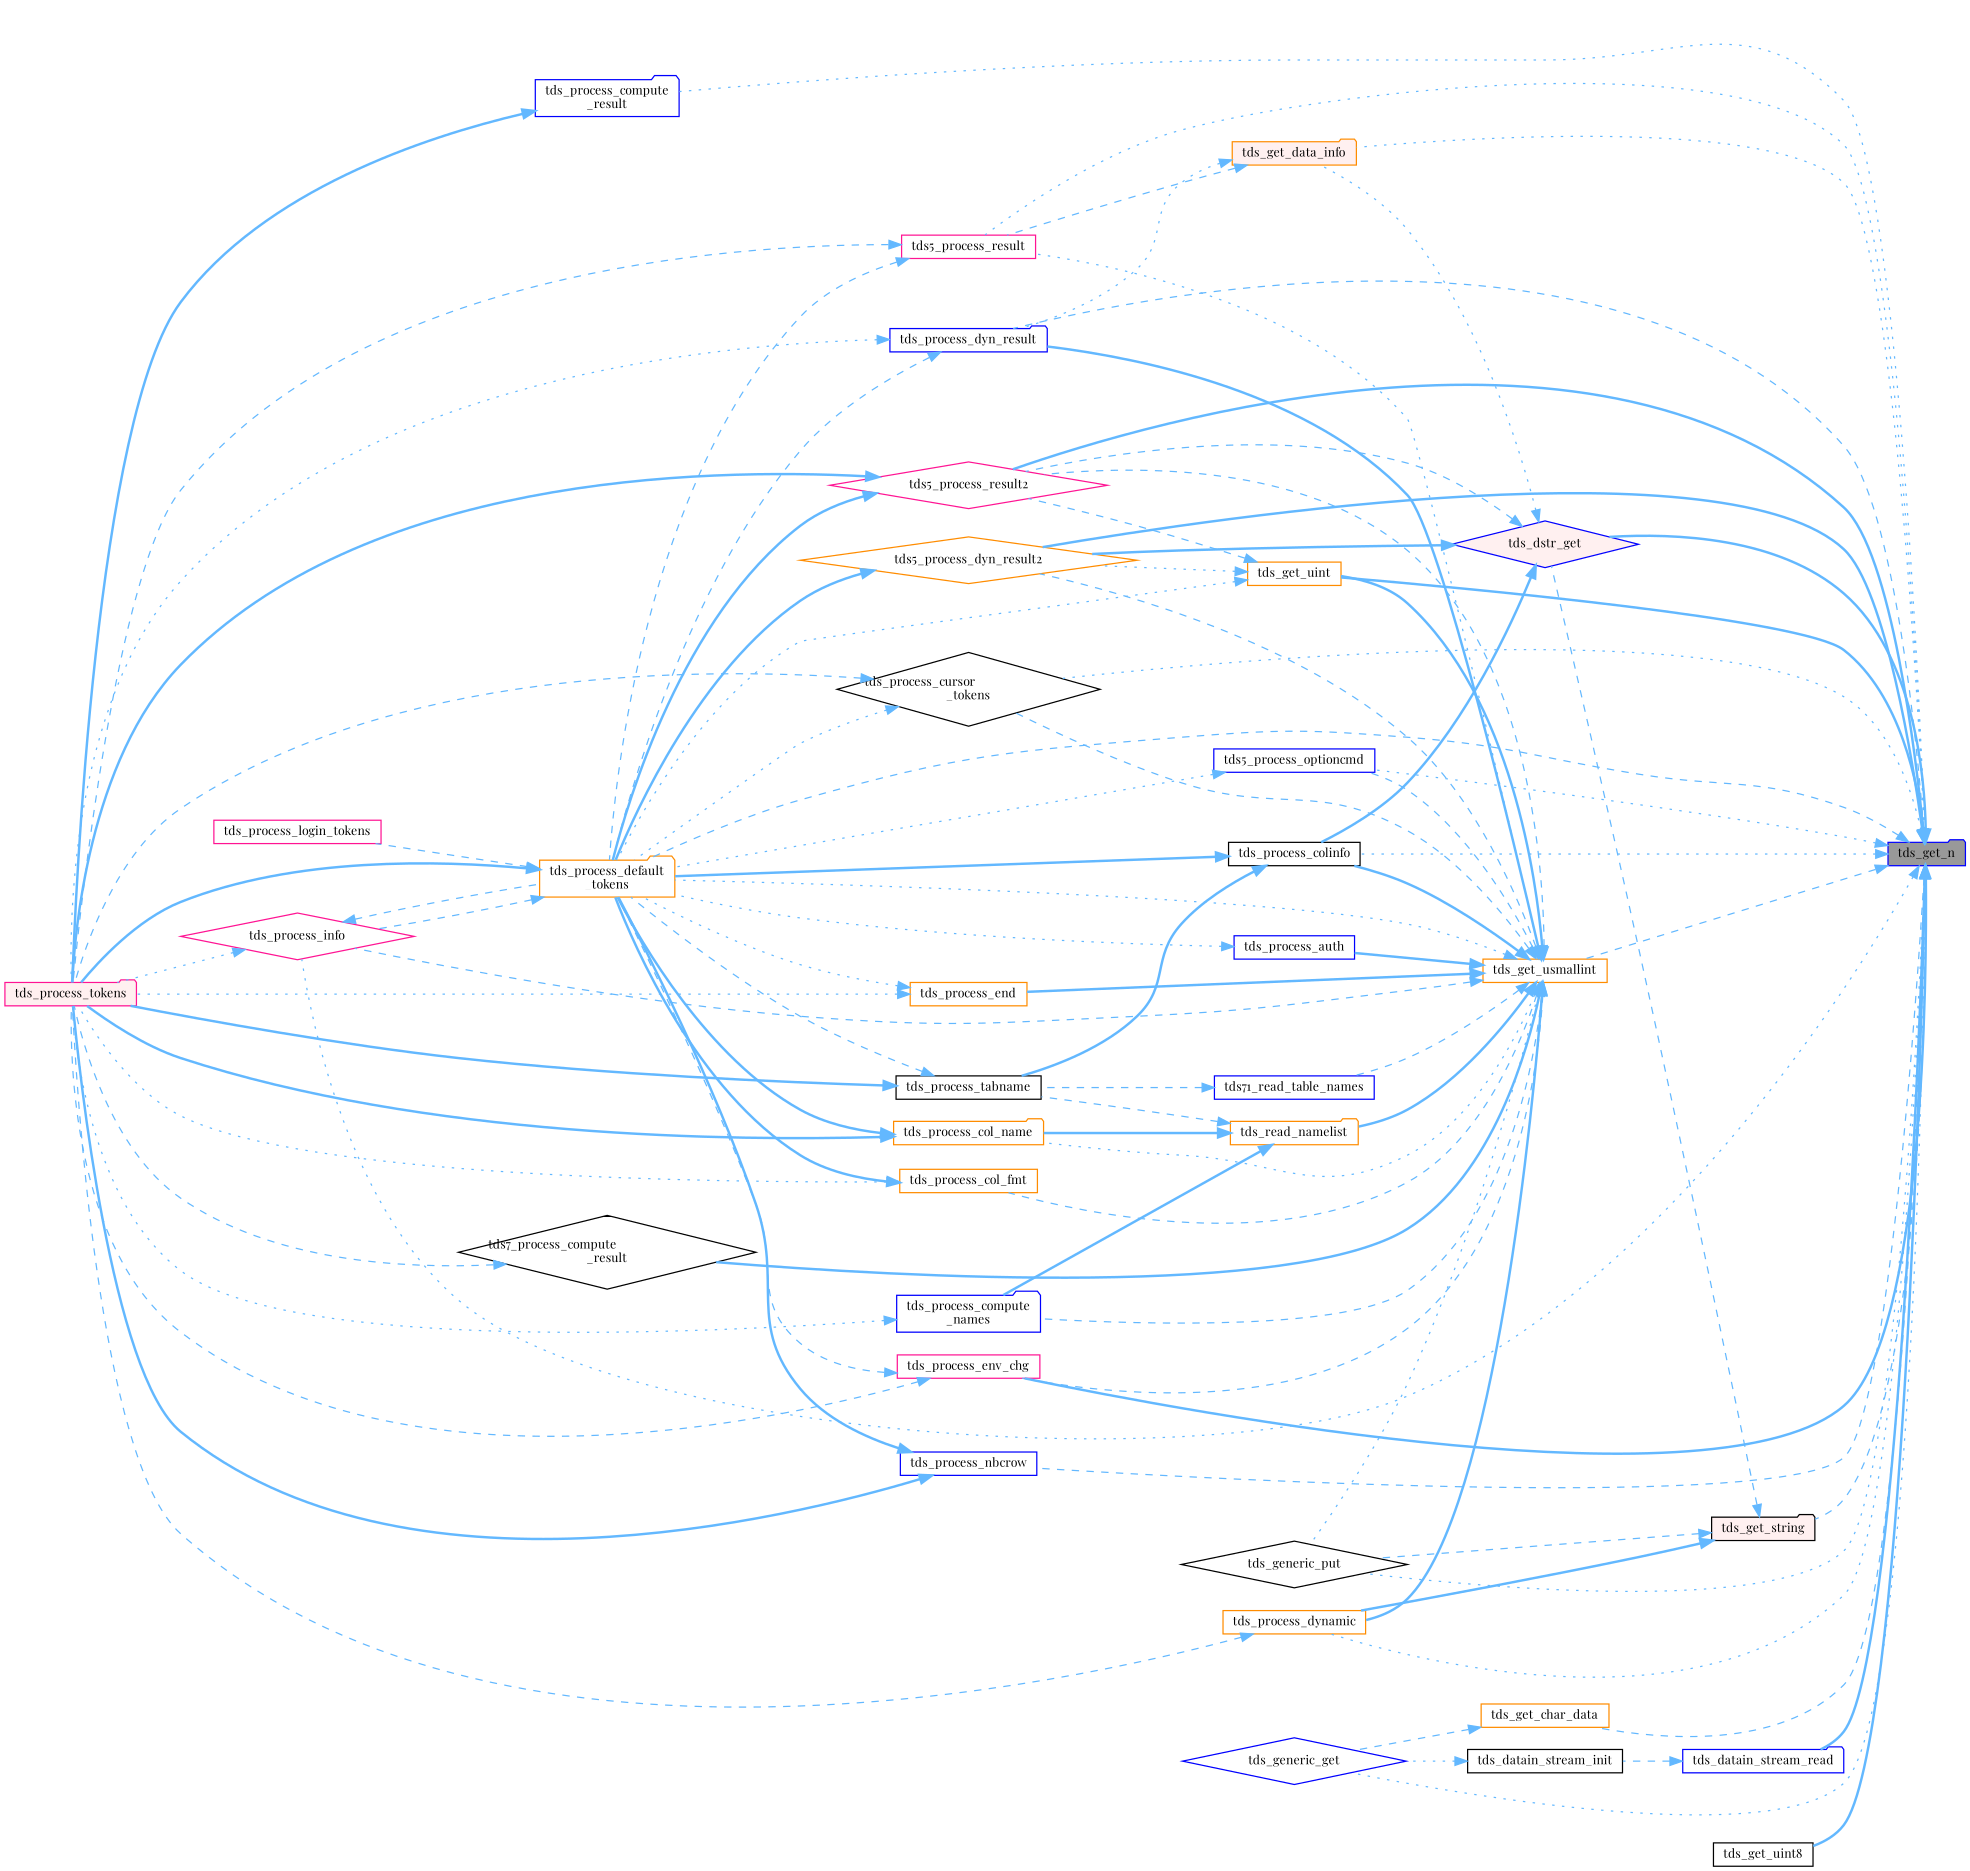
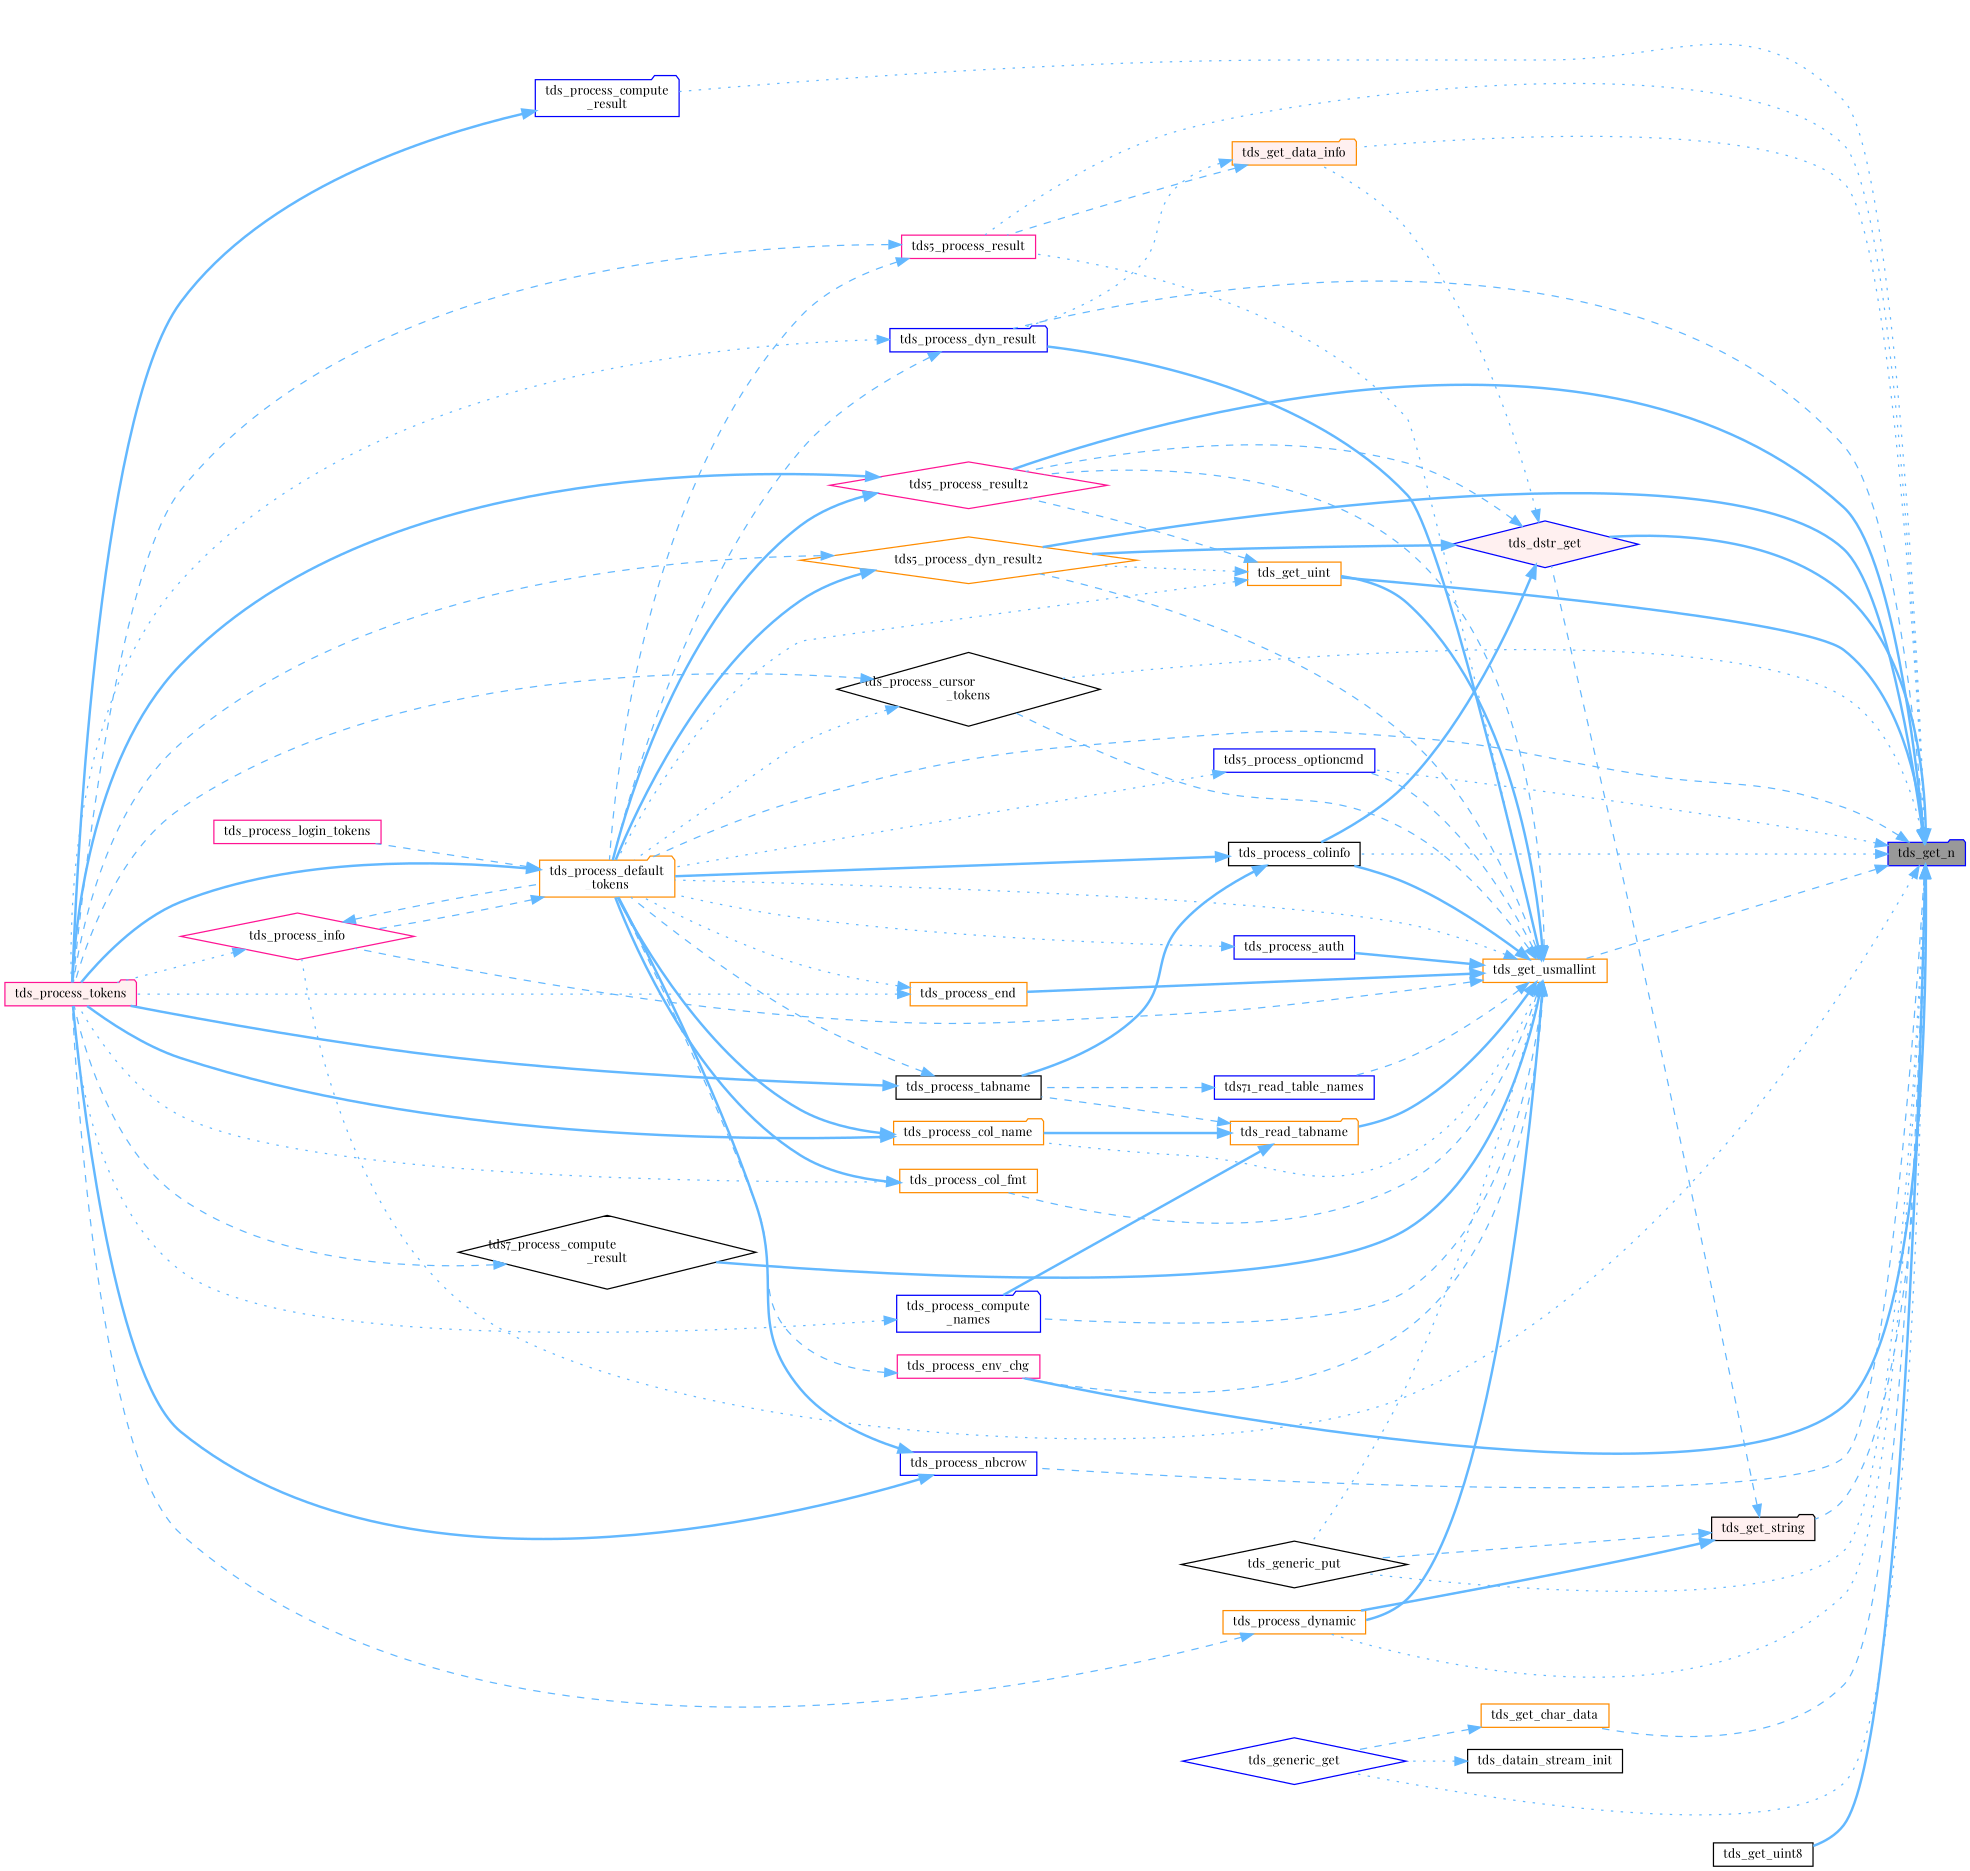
(1294, 1133) -> (1294, 1133)
(365, 1416) -> (358, 639)
(1763, 1761) -> none
